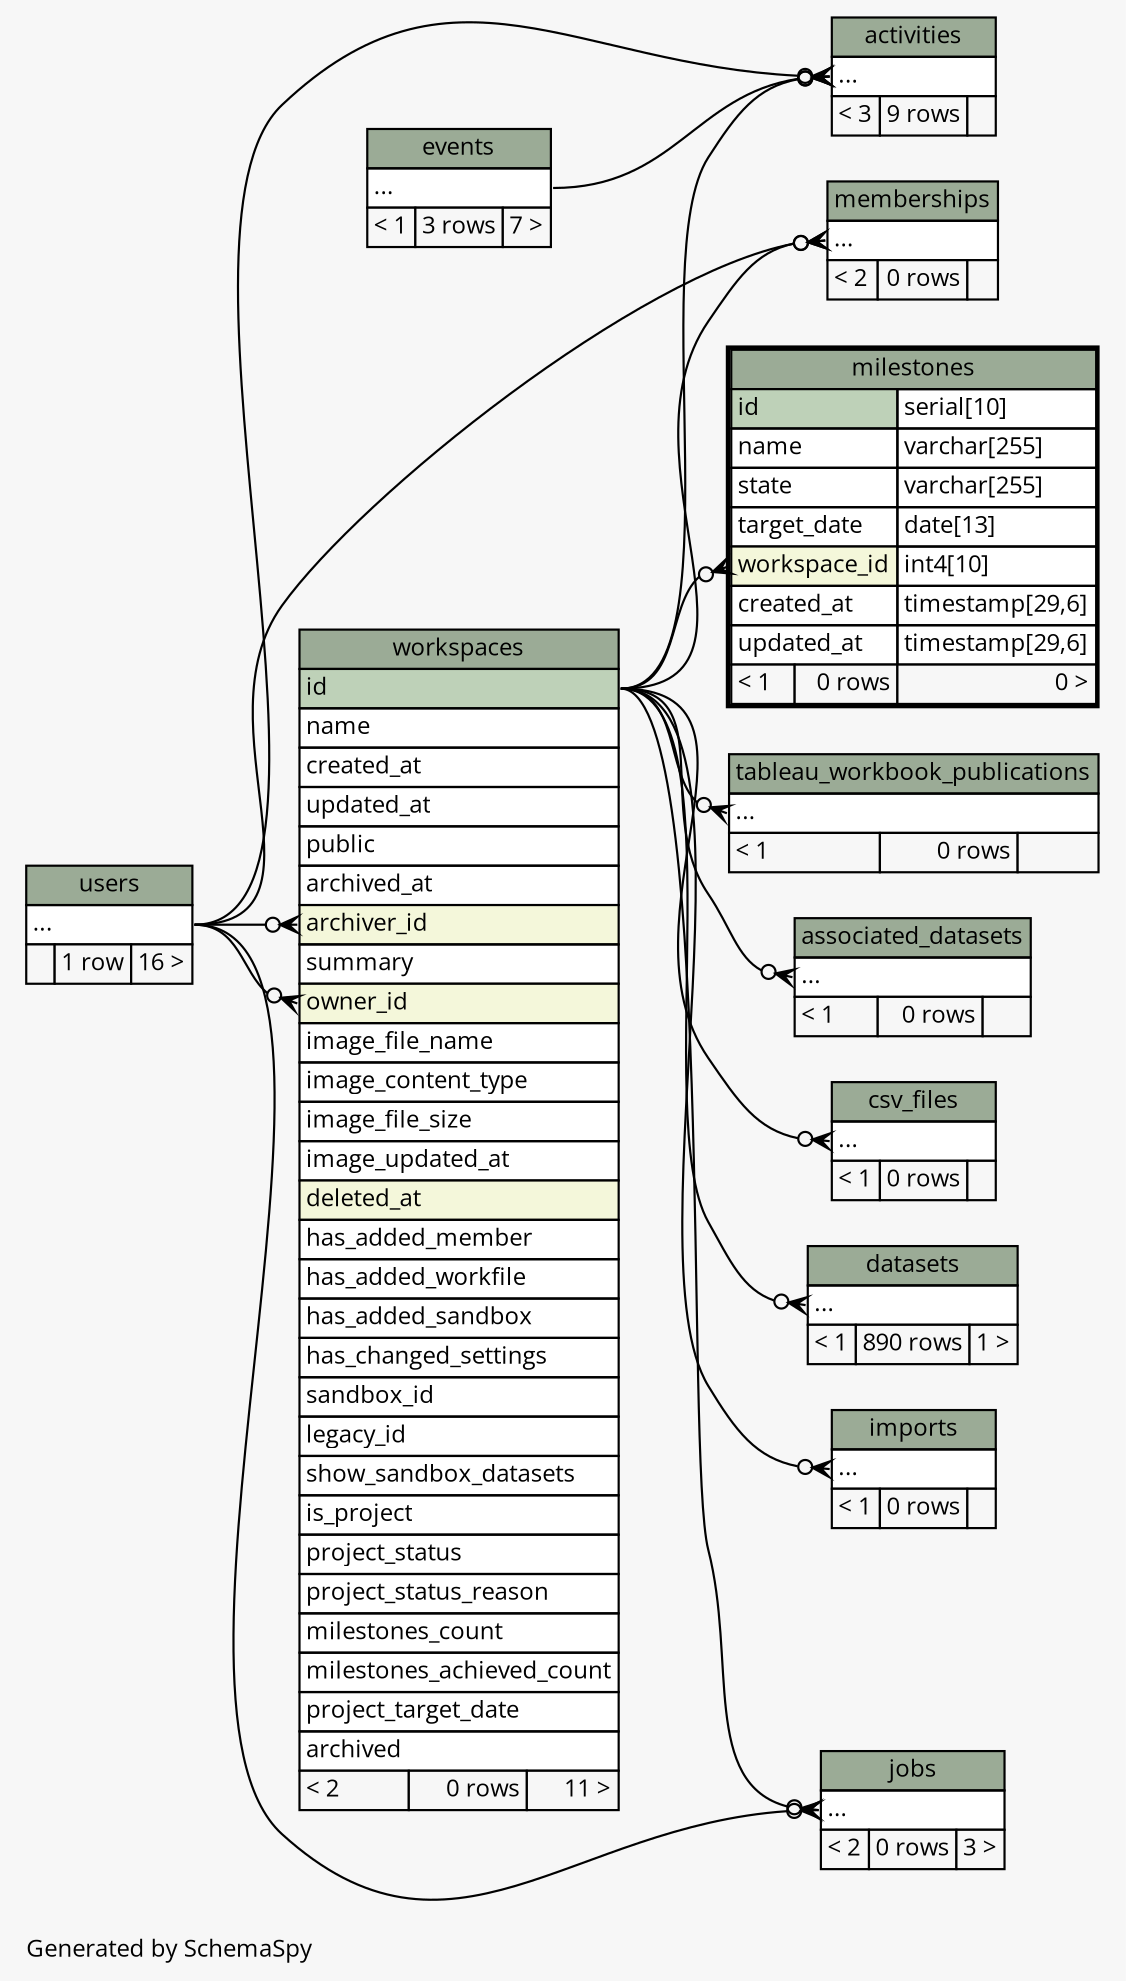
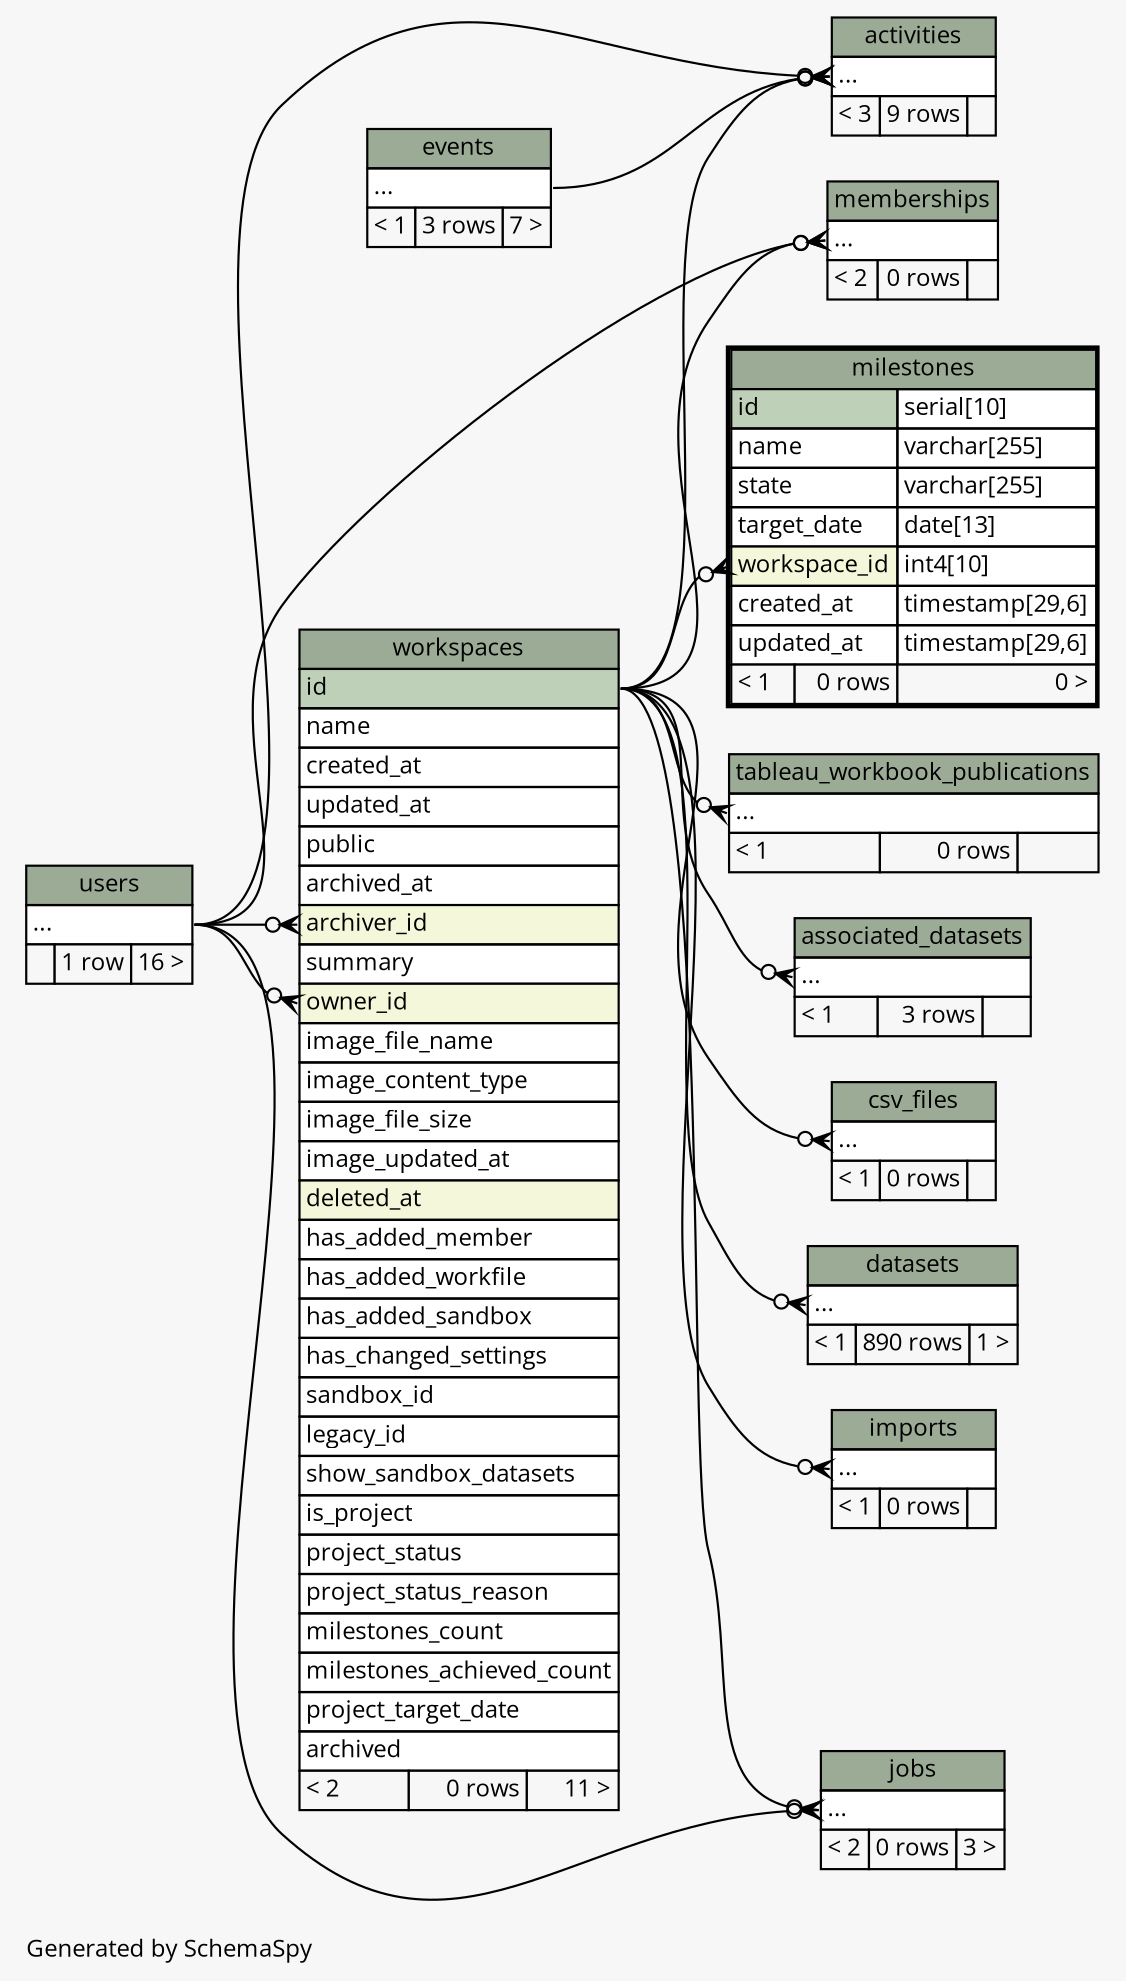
(939, 1015) -> (939, 1015)
